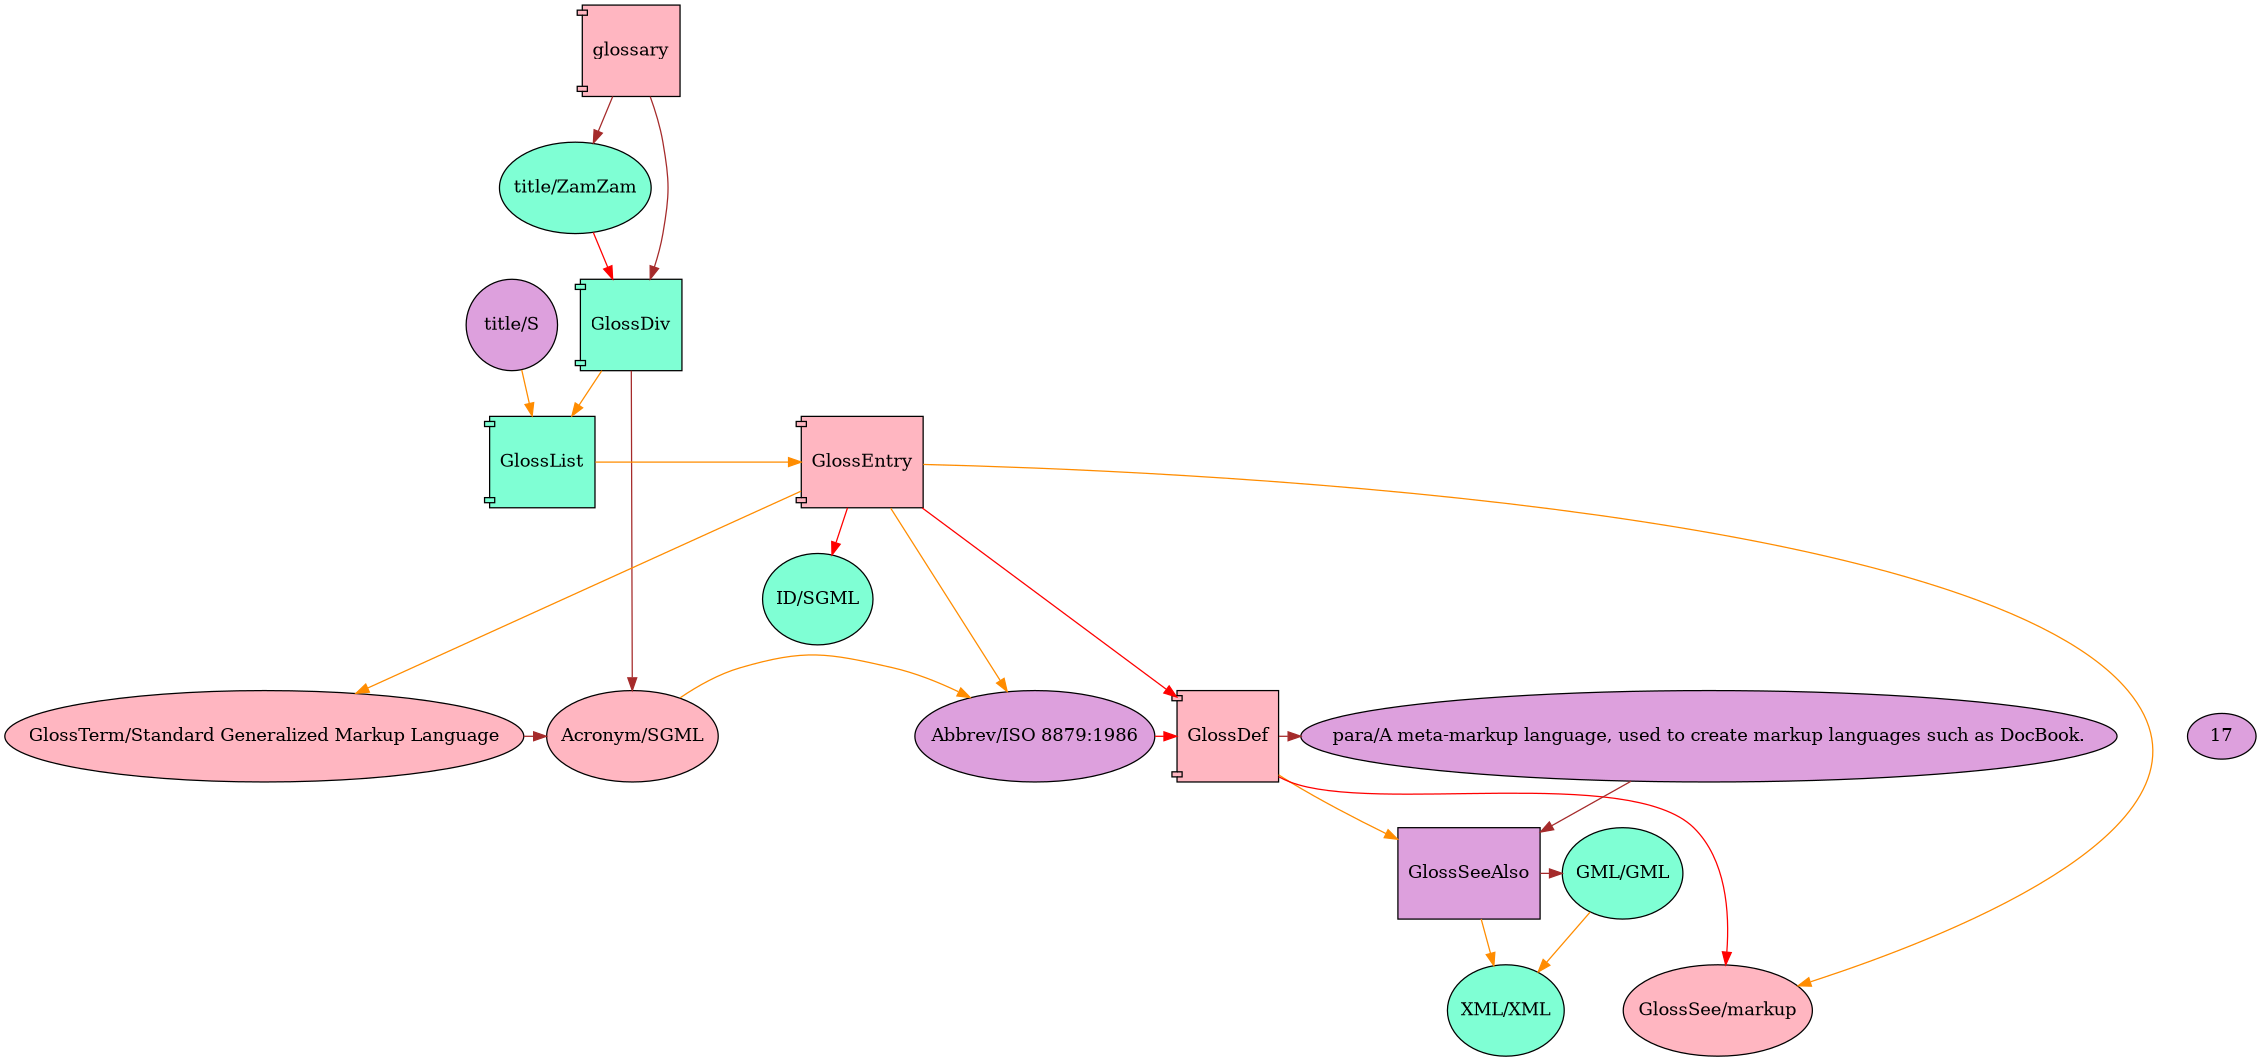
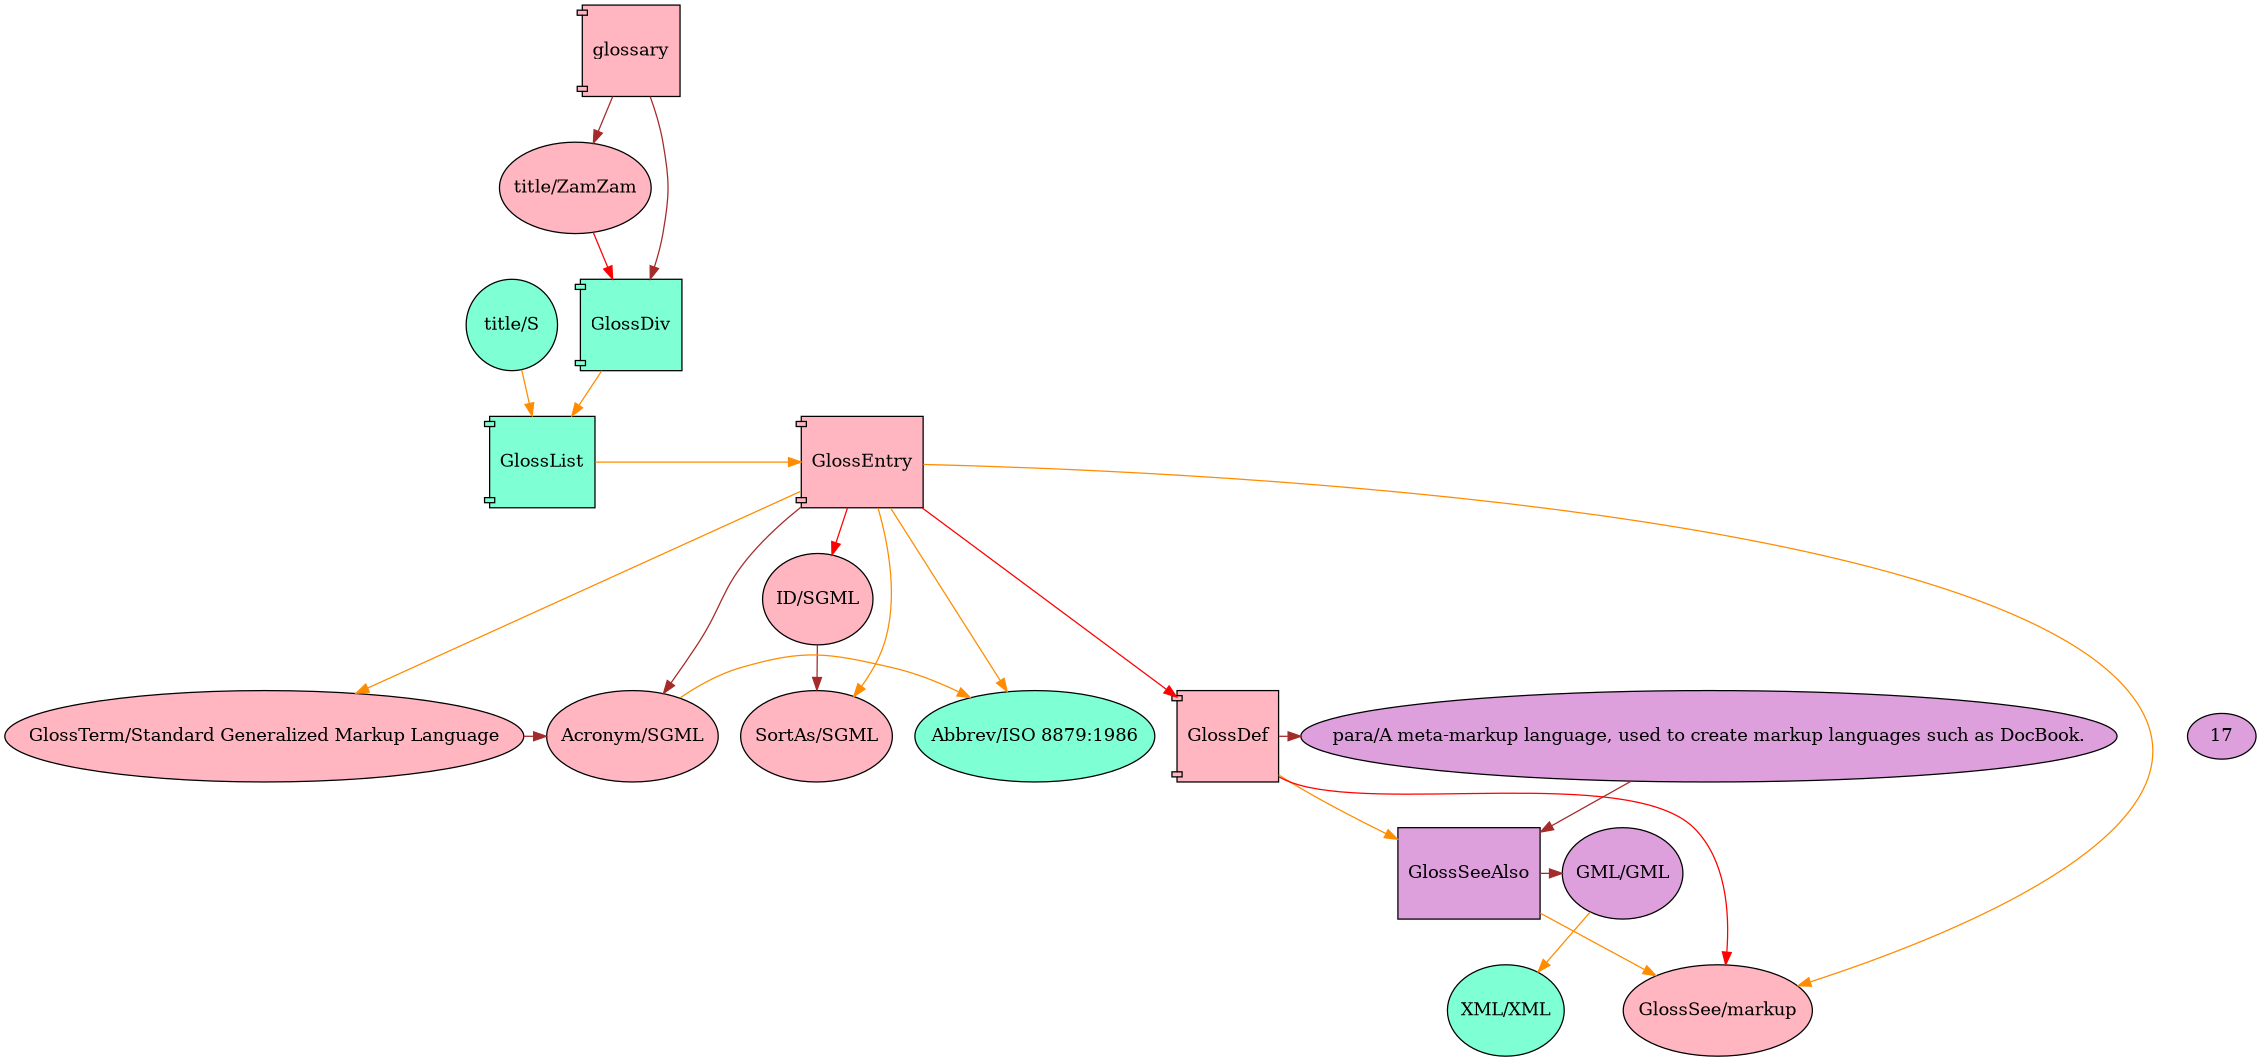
(575, 188) -> (575, 188)
(512, 325) -> (512, 325)
(632, 524) -> (727, 588)
(818, 599) -> (818, 599)
none -> (817, 736)
(1035, 736) -> (1035, 736)
(1159, 736) -> none
(1623, 873) -> (1623, 873)
(1486, 936) -> (1592, 941)
